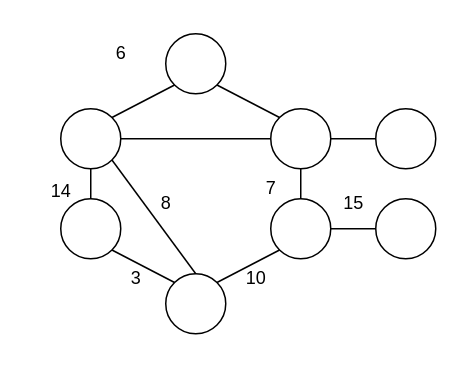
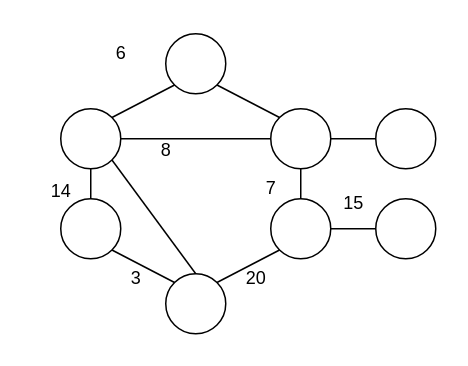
(166, 203) -> (166, 151)
(257, 278) -> (257, 278)
